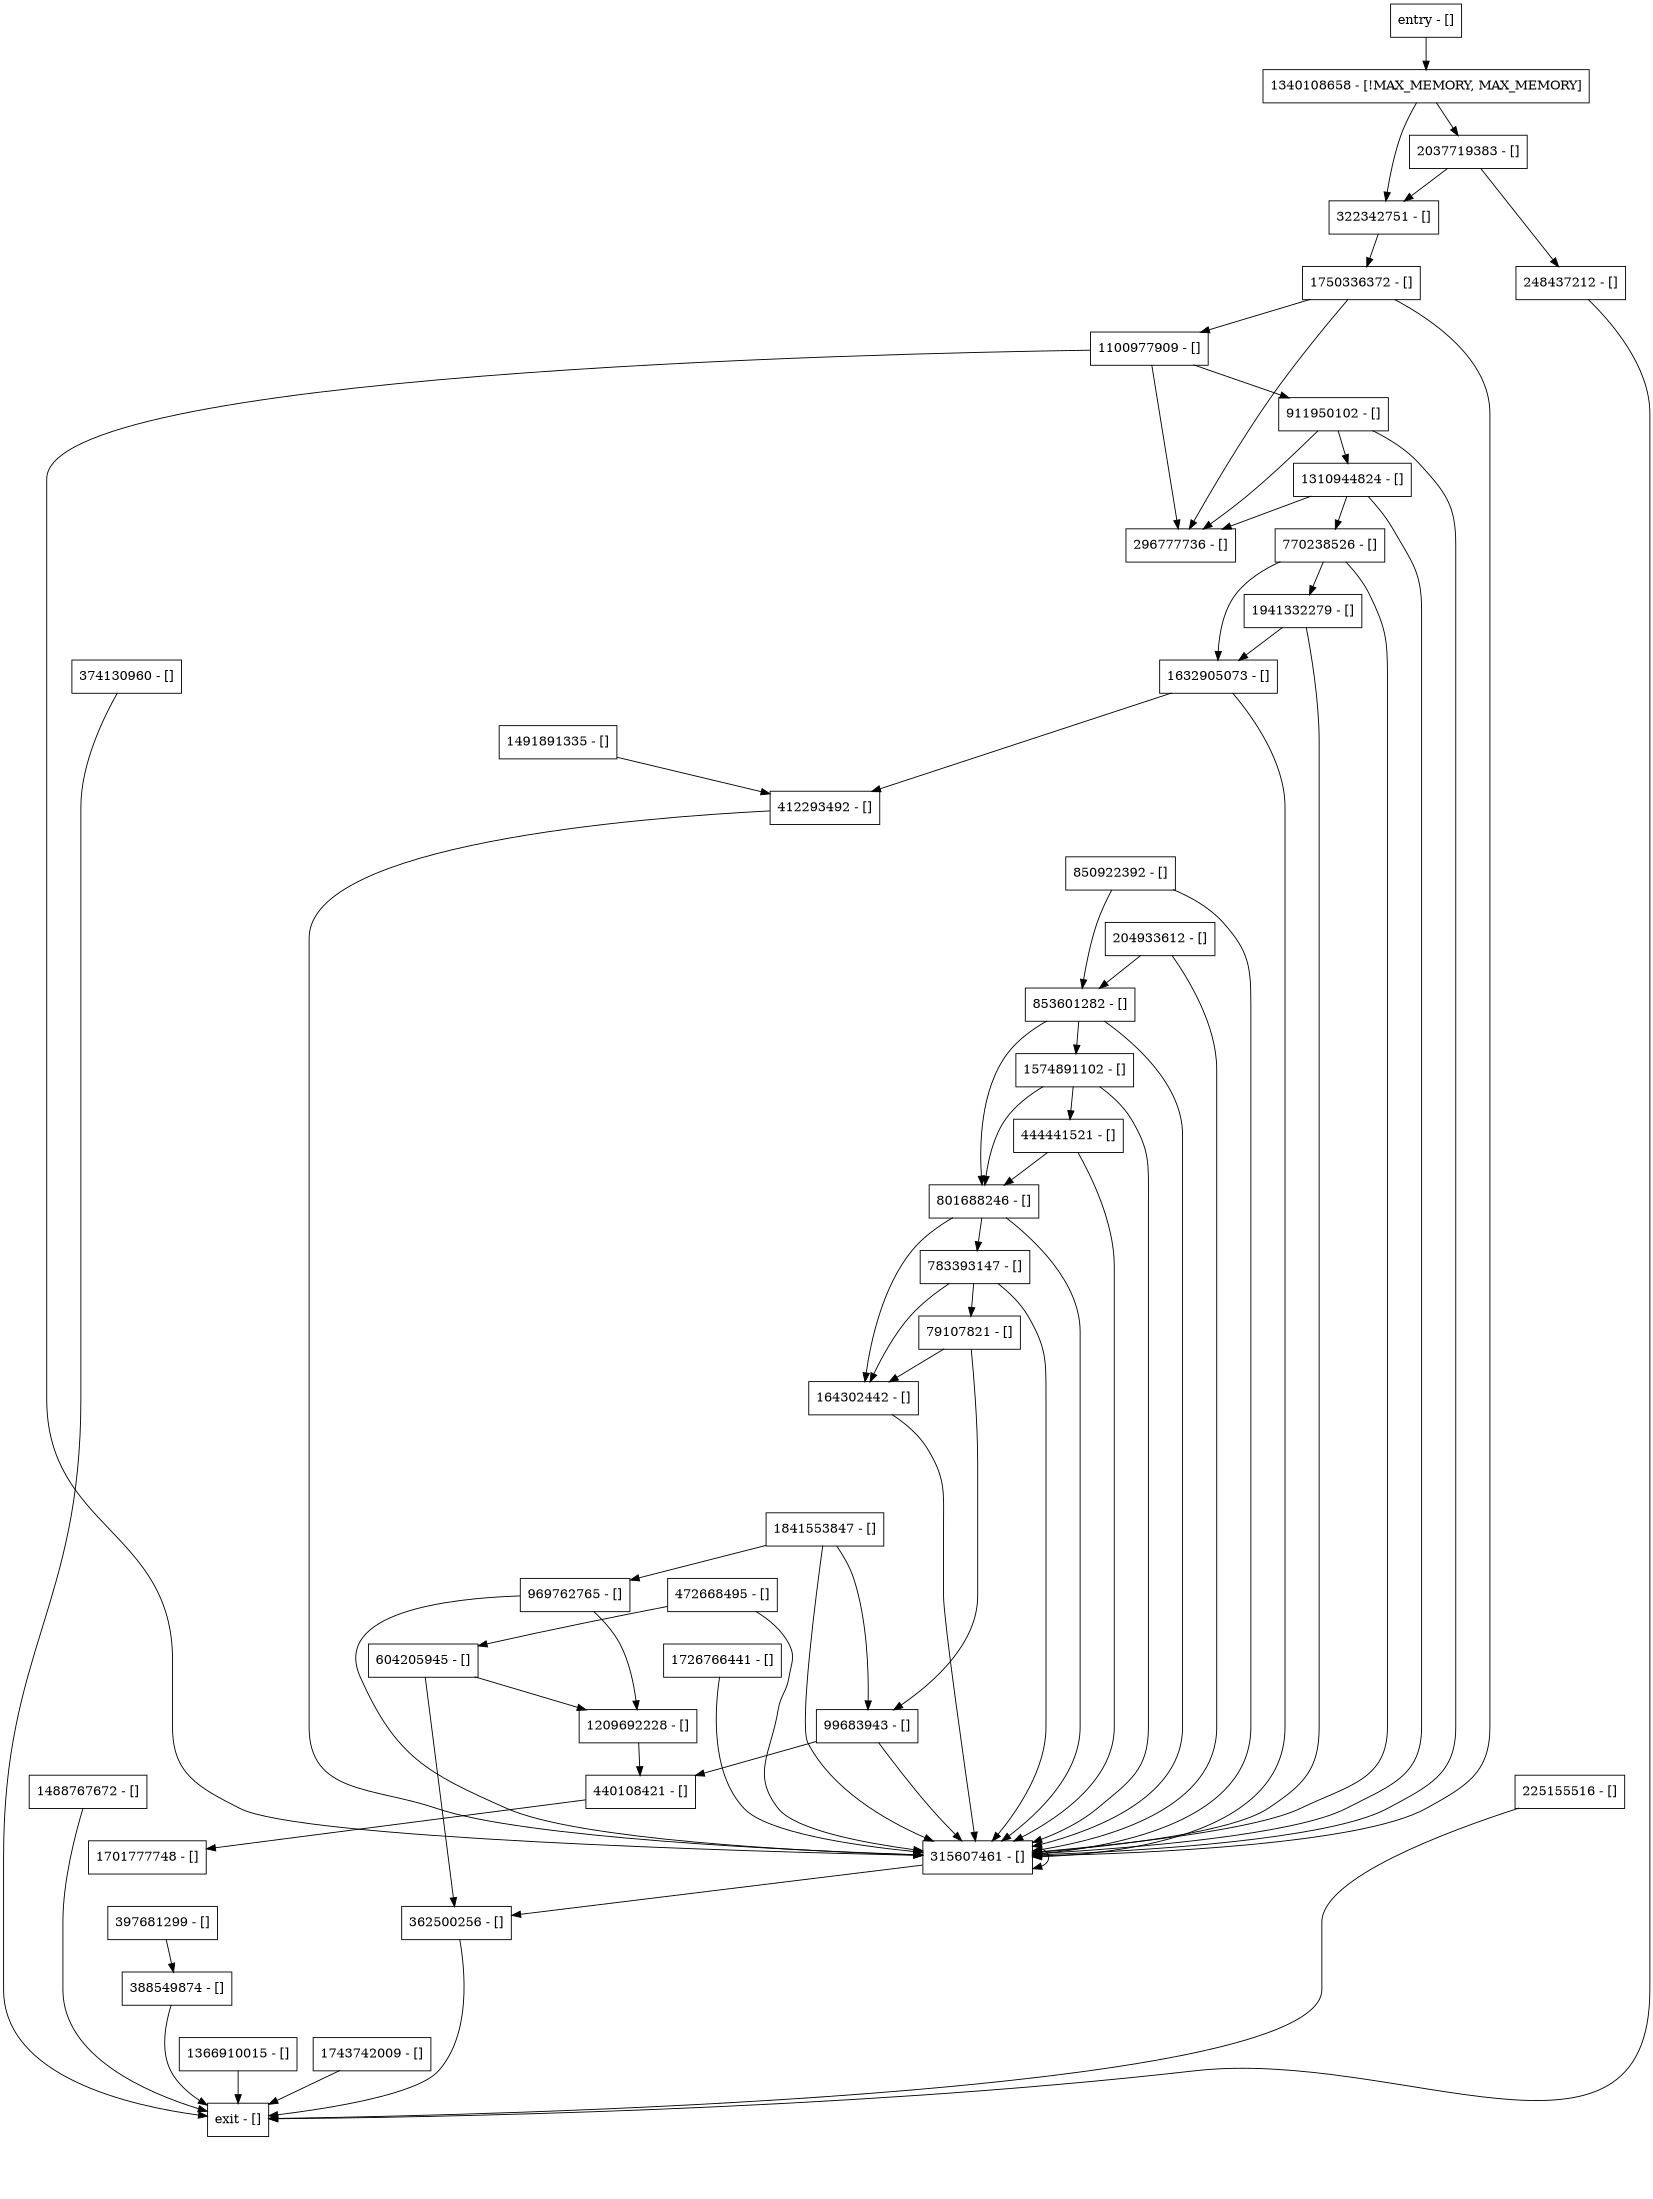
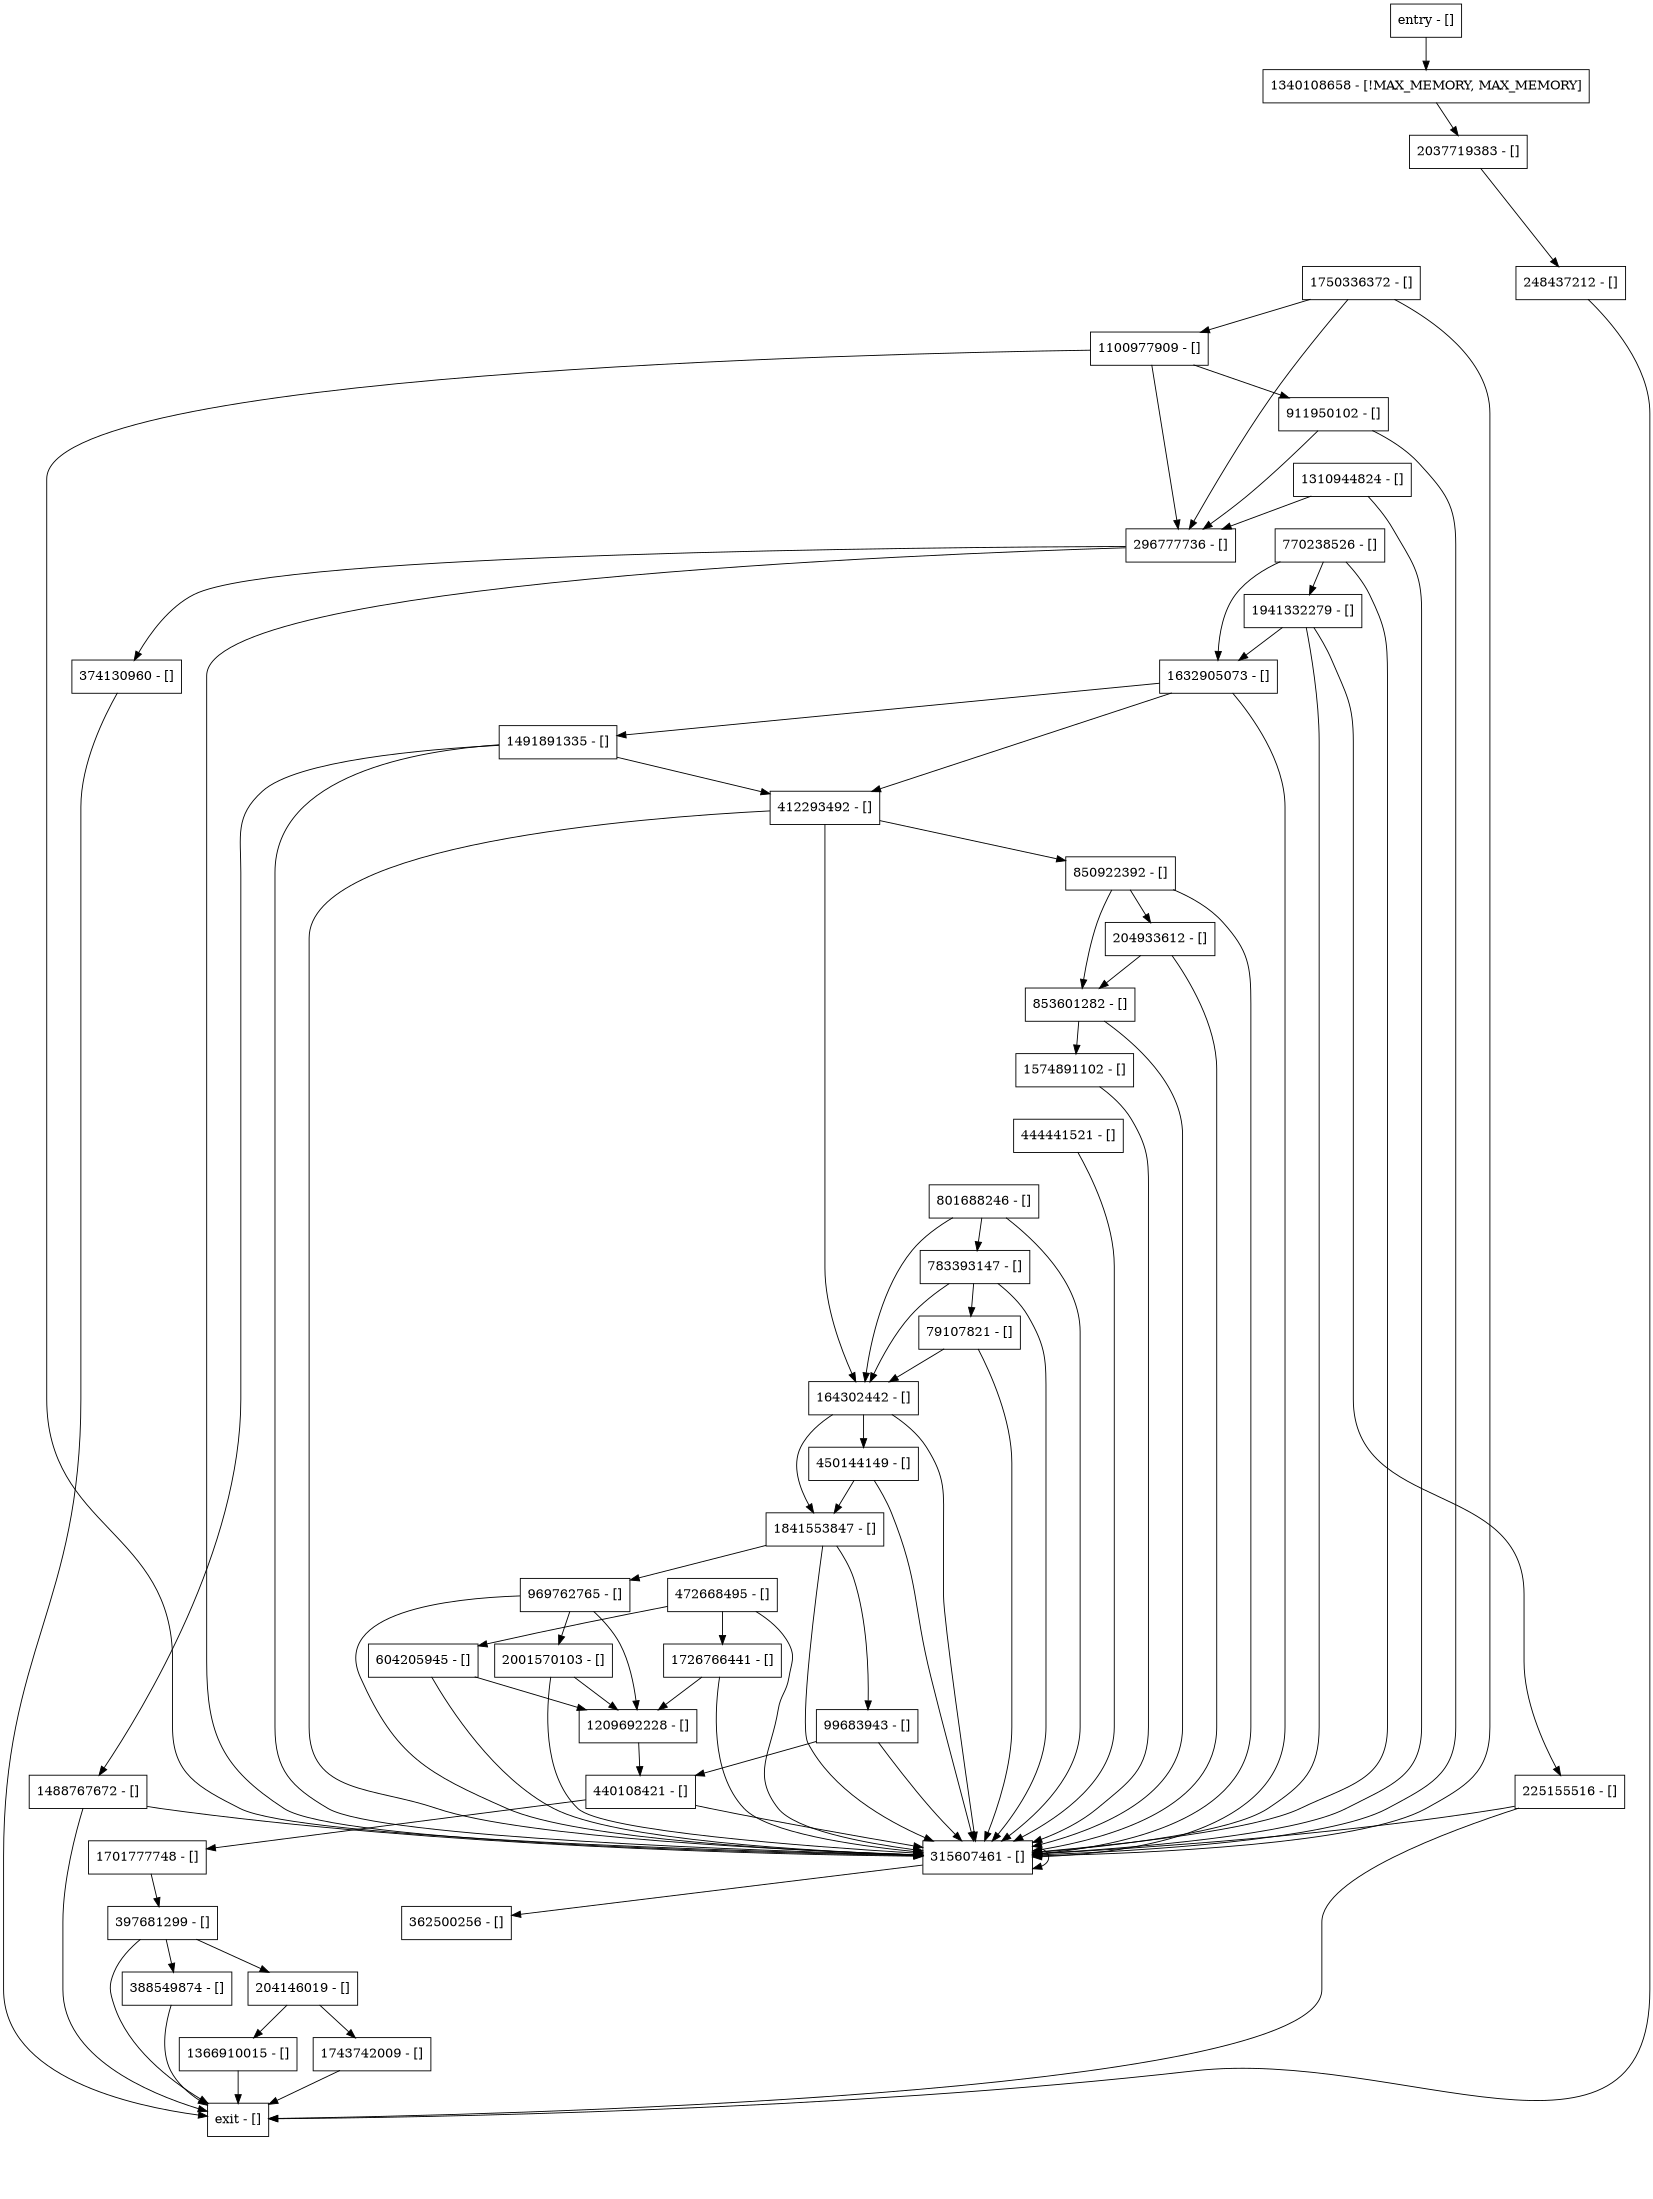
(1384, 217) -> none
(1342, 443) -> none
(1343, 508) -> none
none -> (618, 555)
none -> (893, 709)
none -> (968, 840)
none -> (1138, 902)
(991, 1087) -> none
(1072, 1099) -> none
none -> (825, 1101)
none -> (207, 1103)
(1003, 1124) -> none
(1030, 1166) -> none
none -> (241, 1169)
none -> (1353, 1237)
none -> (798, 1454)
none -> (864, 1464)
none -> (275, 1505)
(978, 1542) -> (1012, 1589)
none -> (722, 1623)
none -> (554, 1661)
none -> (684, 1691)
(439, 1787) -> (602, 1824)
none -> (788, 1824)
none -> (1279, 1836)
none -> (530, 1843)
none -> (154, 1886)
none -> (303, 1989)
(426, 2080) -> (125, 2029)
